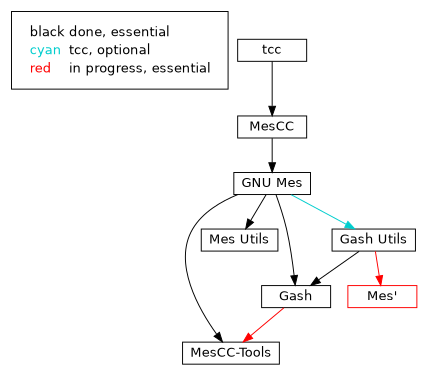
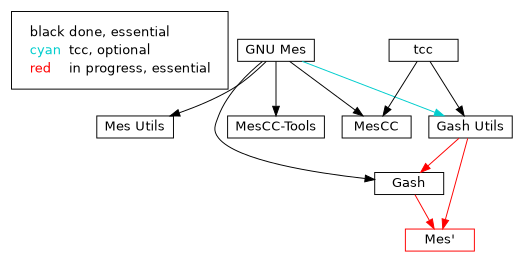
none -> (444, 84)
(272, 150) -> (322, 86)
(339, 266) -> (443, 152)
(267, 322) -> (422, 208)
